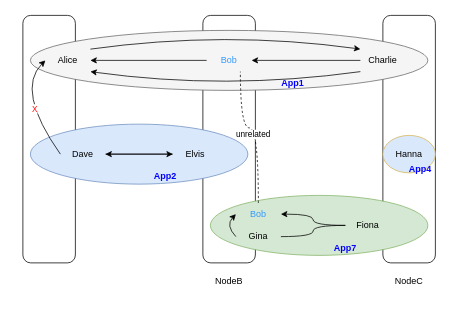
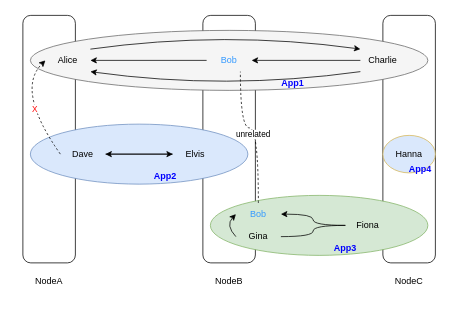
(47, 134) -> (47, 134)
(345, 248) -> (345, 248)
none -> (49, 282)
